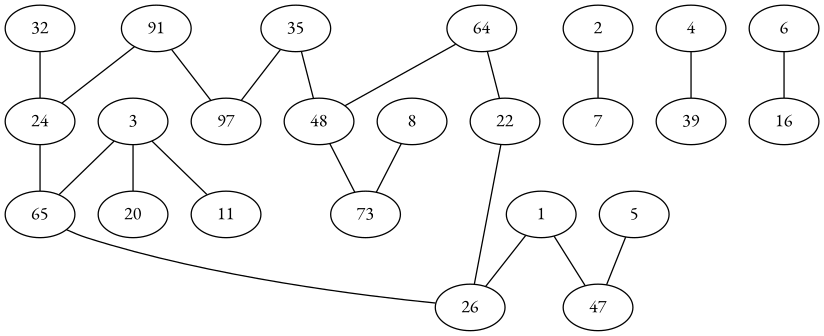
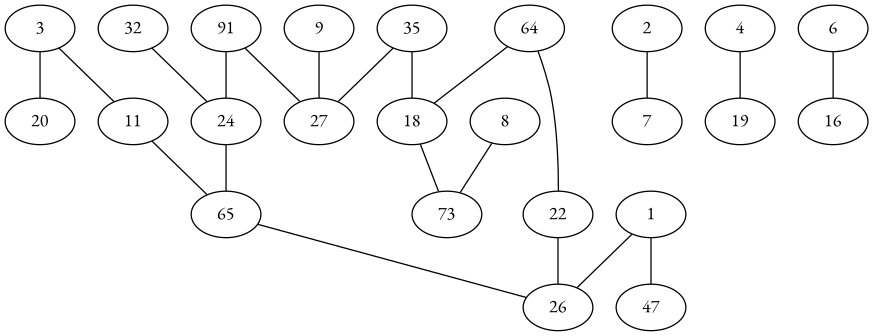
none -> (319, 28)
(226, 121) -> (319, 121)
(319, 121) -> (412, 121)
(691, 121) -> (740, 121)
(87, 168) -> (179, 168)
(634, 214) -> none
